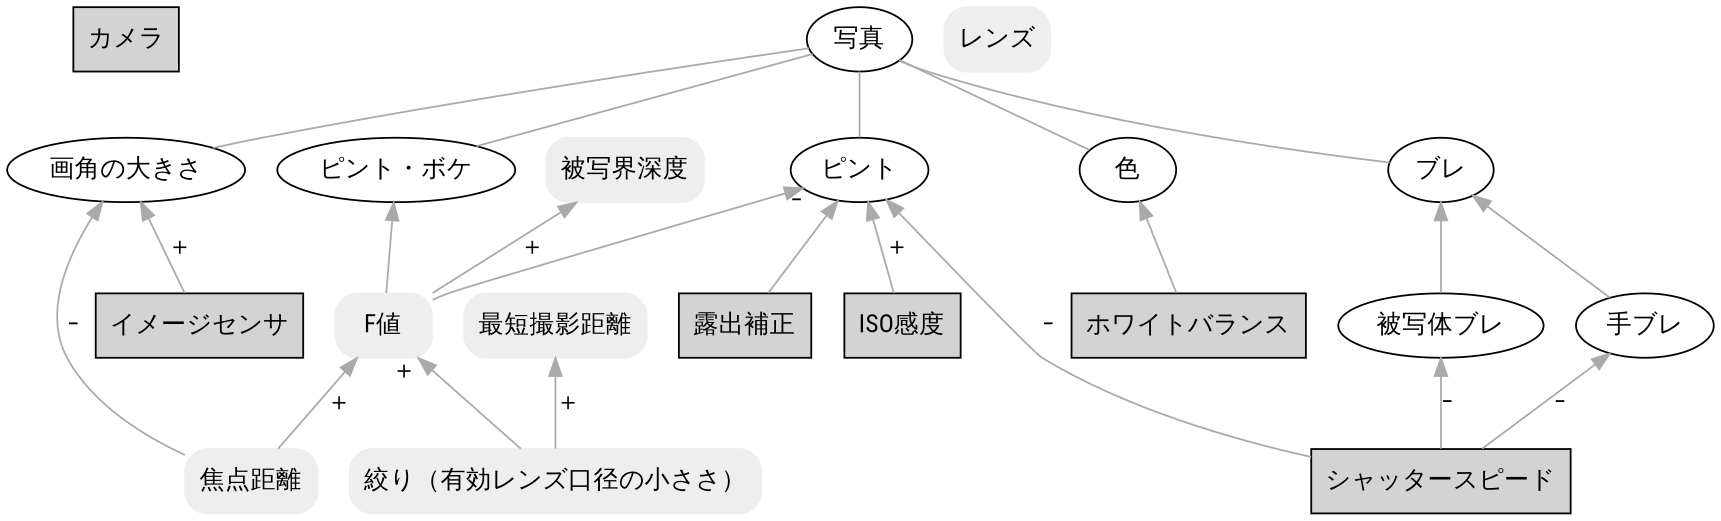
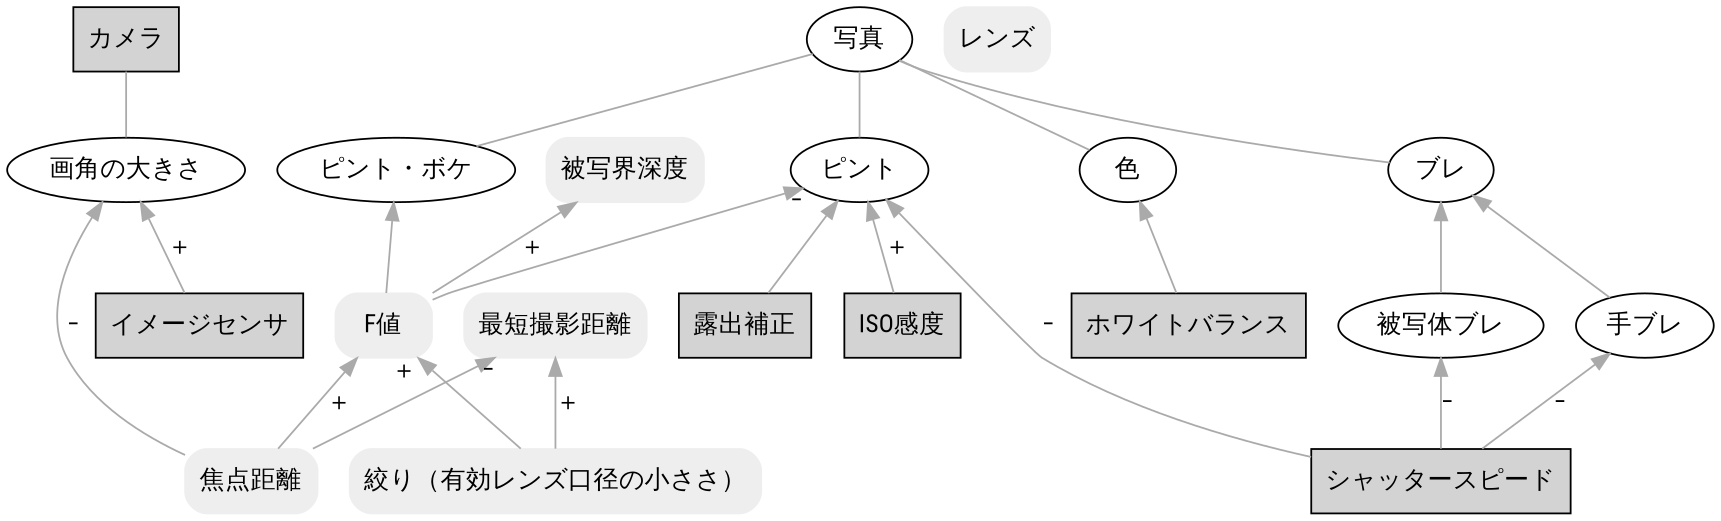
(510, 94) -> (126, 105)
none -> (396, 407)
